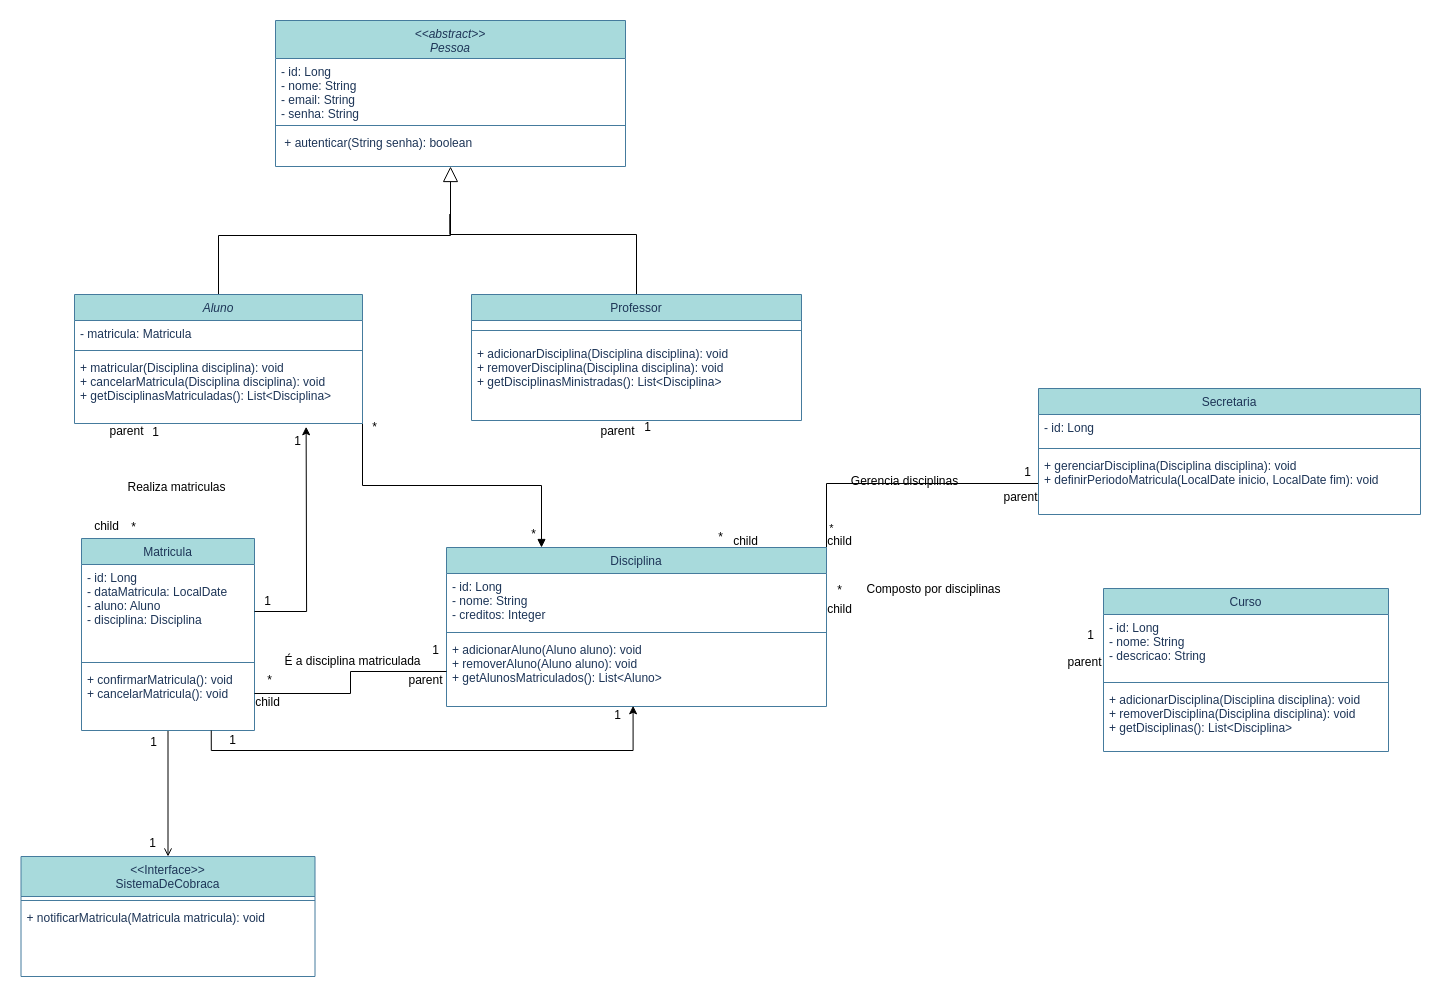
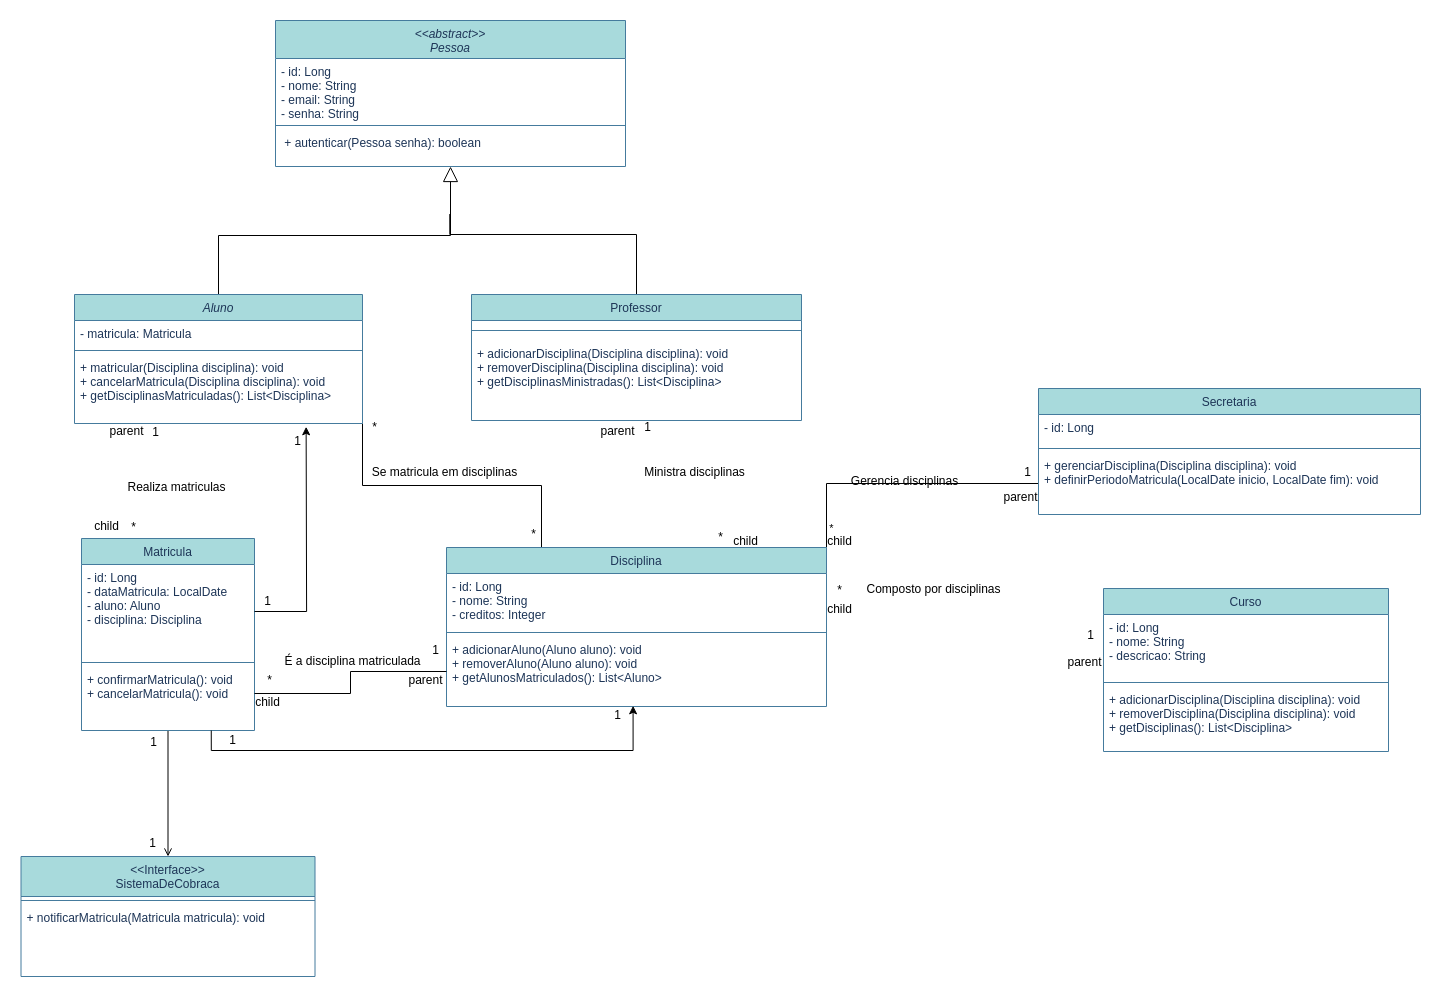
(388, 143) -> (389, 143)
none -> (444, 473)
none -> (694, 473)
(542, 538) -> (542, 542)
